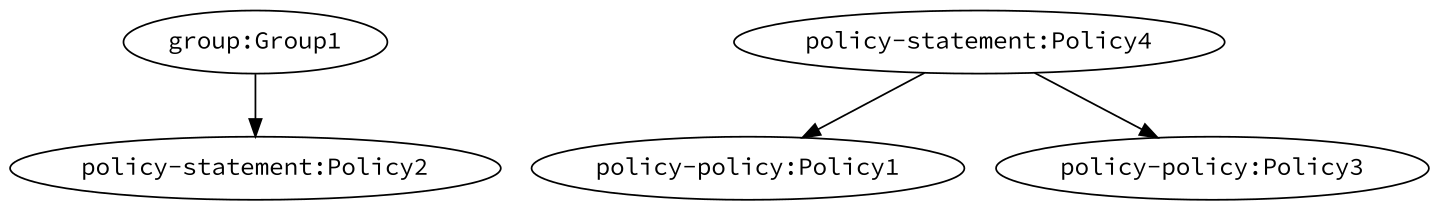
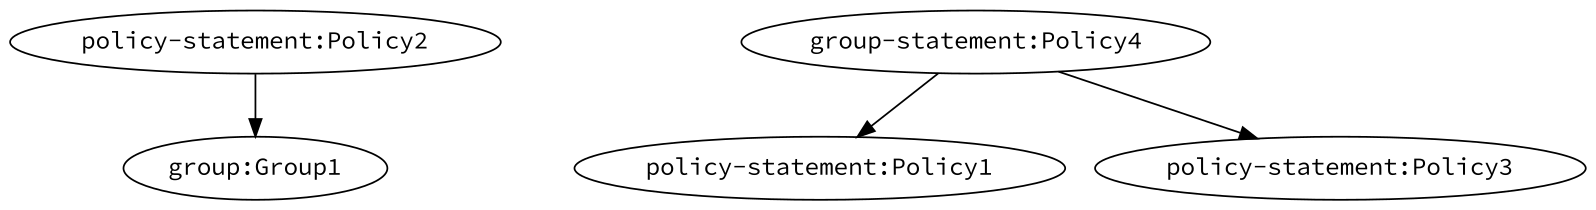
(979, 42) -> (976, 42)
(255, 97) -> (255, 97)
(748, 168) -> (820, 168)
(1212, 168) -> (1340, 168)
